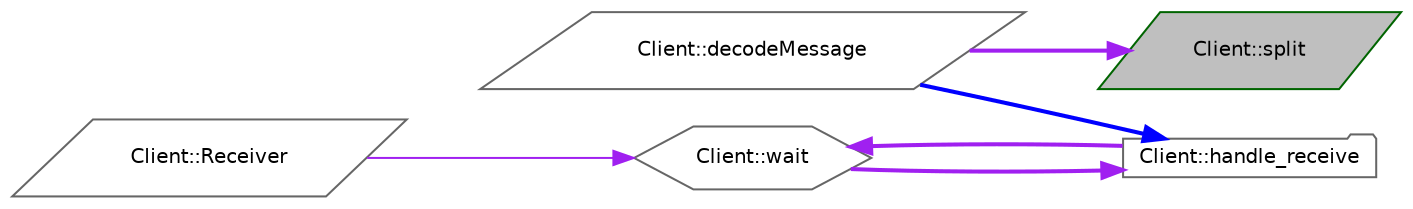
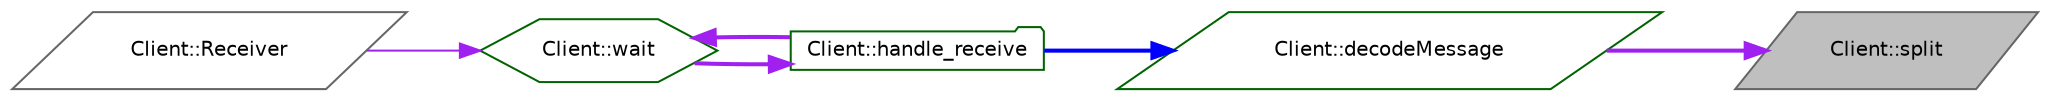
(753, 51) -> (1390, 51)
(1250, 51) -> (1887, 51)
(1032, 109) -> (1098, 51)
(753, 158) -> (599, 51)
(1250, 158) -> (917, 51)
